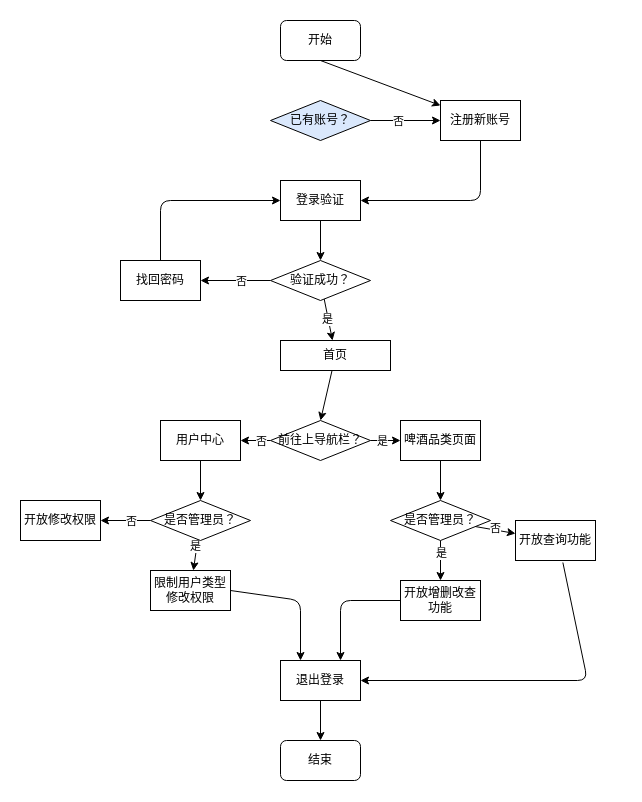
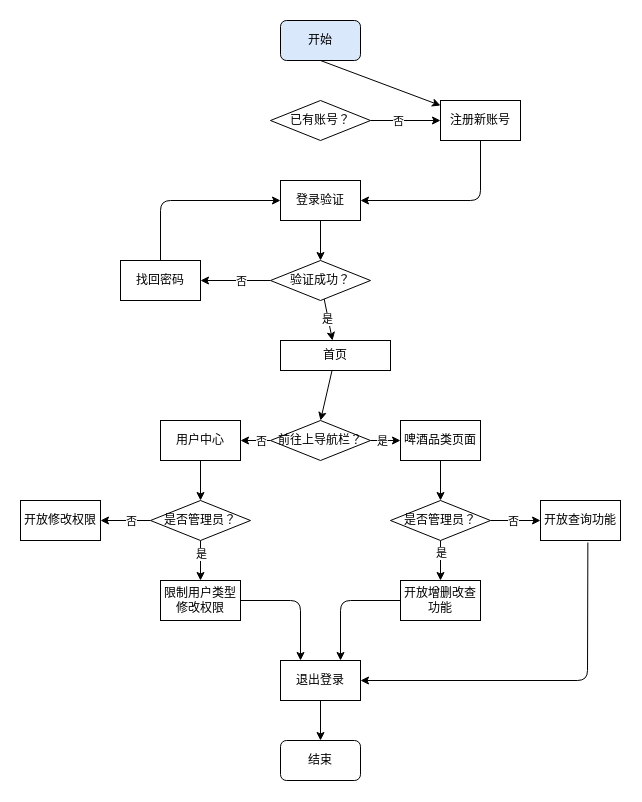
(321, 41) -> (321, 41)
(321, 121) -> (321, 121)
(556, 541) -> (581, 521)
(191, 591) -> (201, 601)
